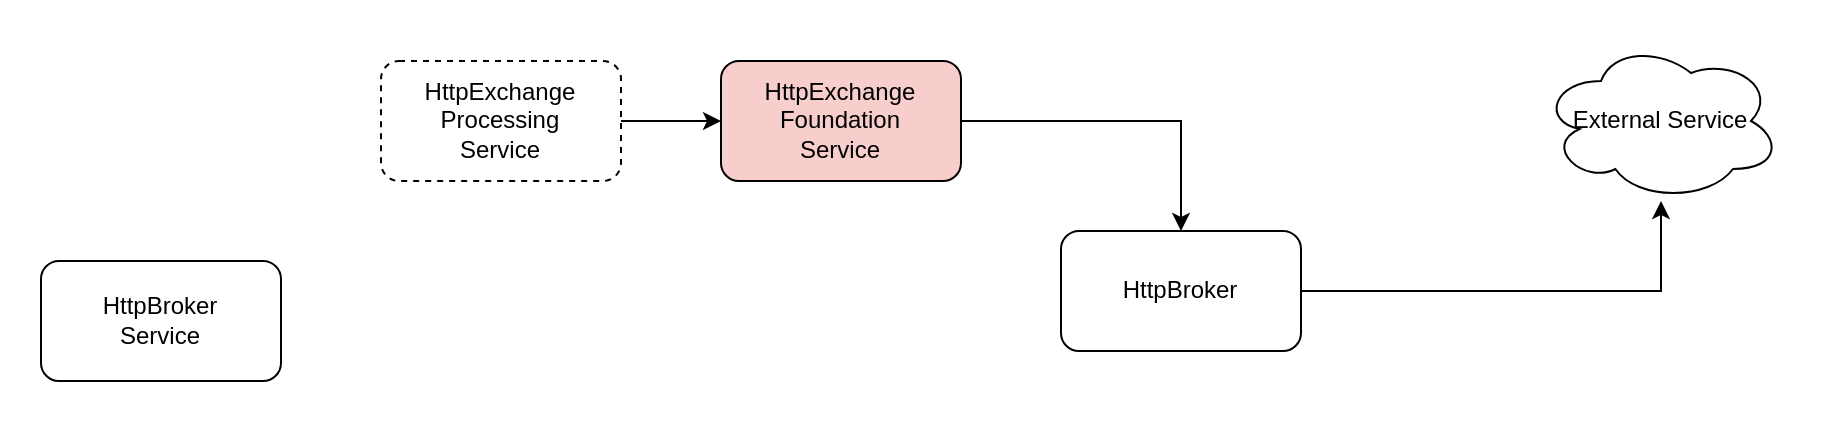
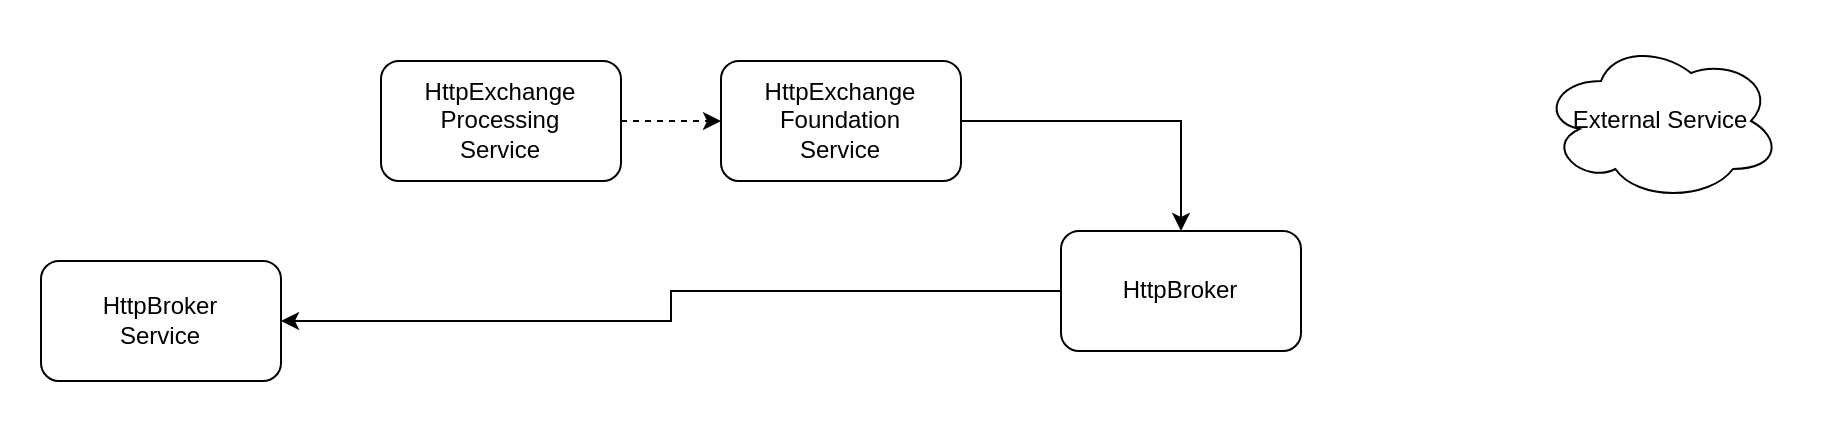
(501, 121) -> (501, 121)
(663, 121) -> (663, 121)
(841, 121) -> (841, 121)
(1519, 291) -> (671, 299)
